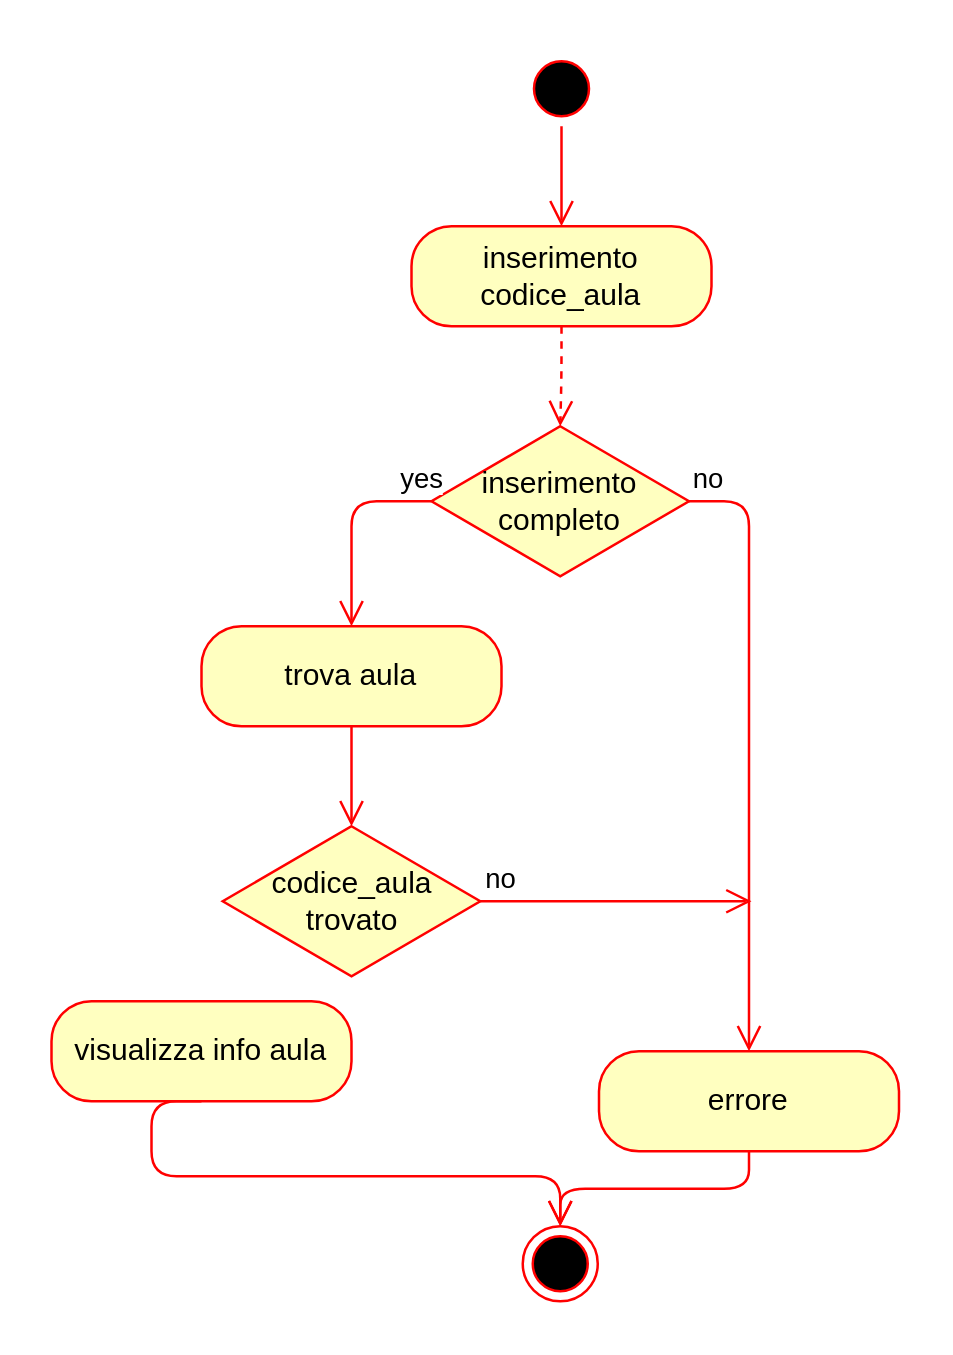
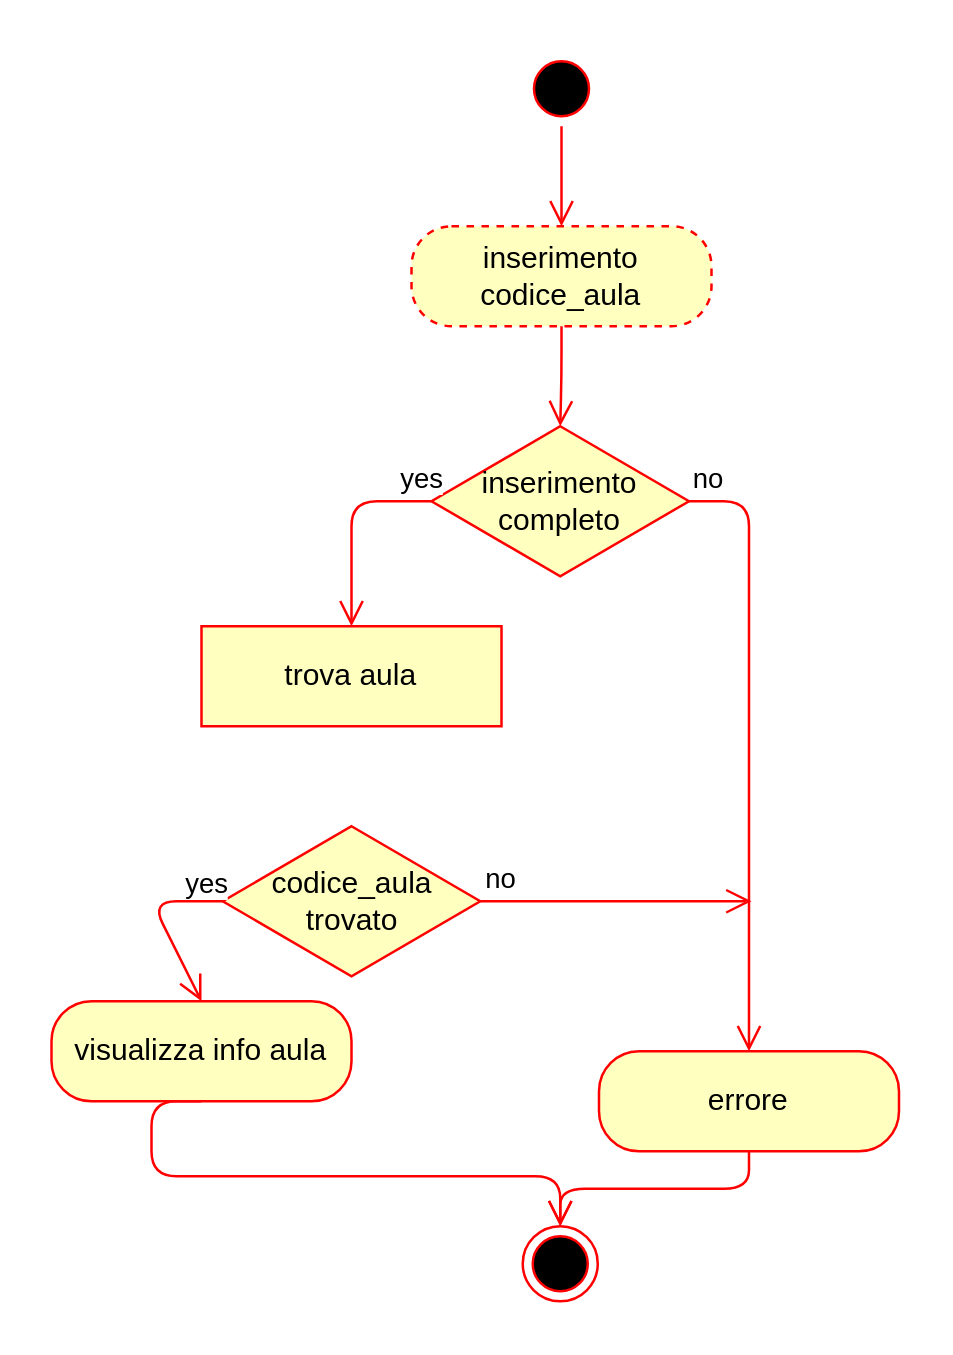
(561, 276) -> (561, 276)
(561, 371) -> (561, 371)
(351, 676) -> (351, 676)
(351, 773) -> none
none -> (164, 926)
